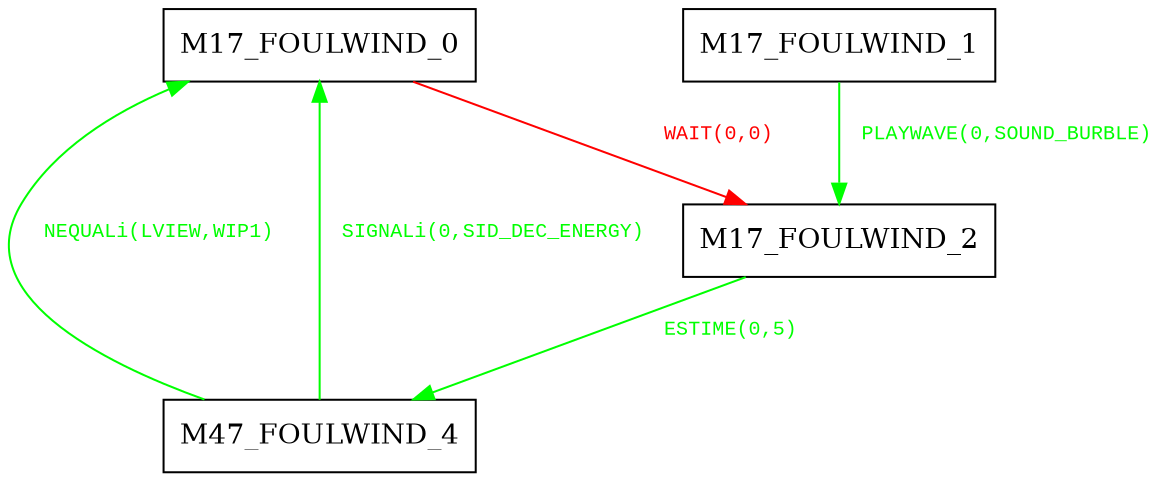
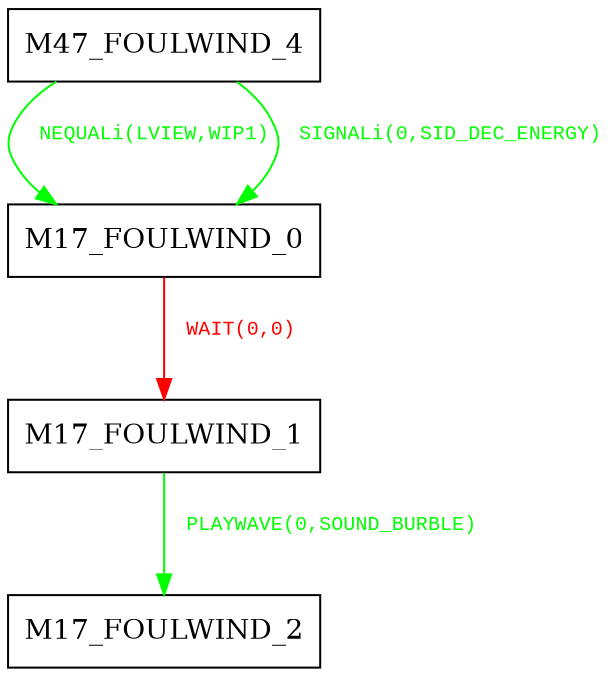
(570, 139) -> (164, 328)
(589, 335) -> none
